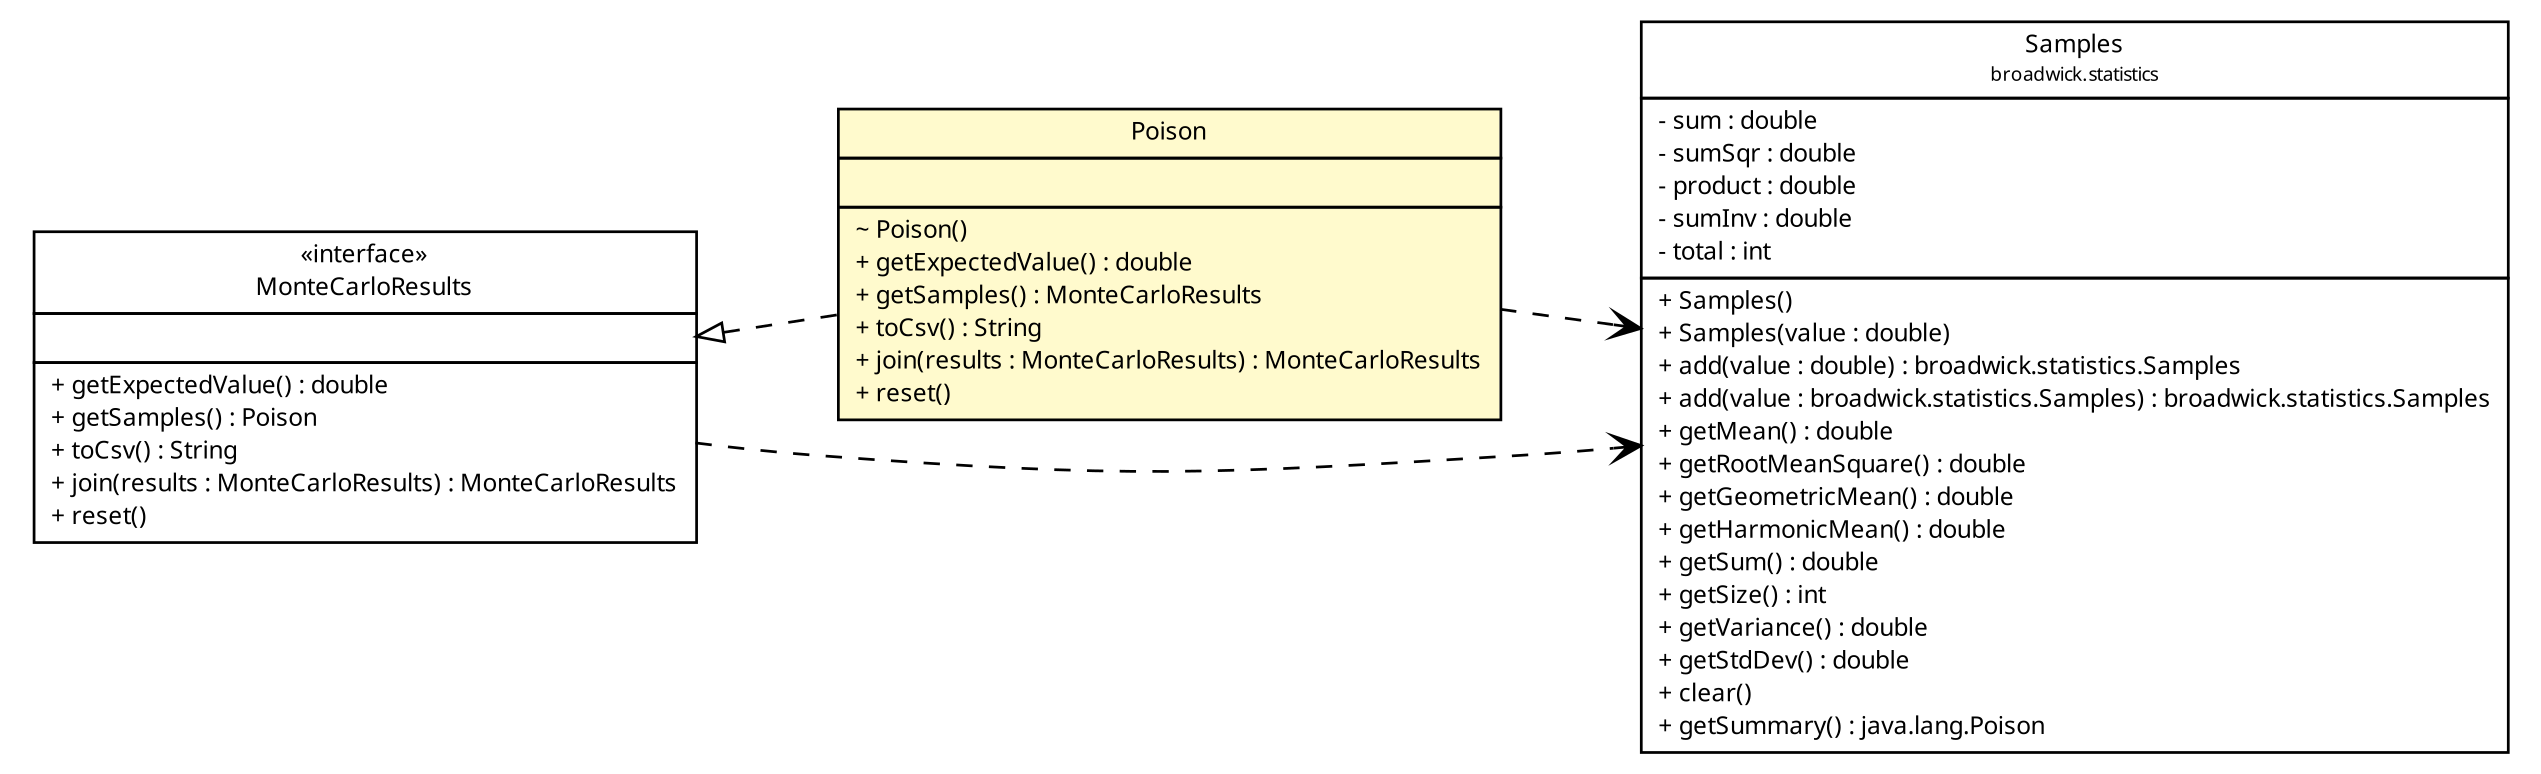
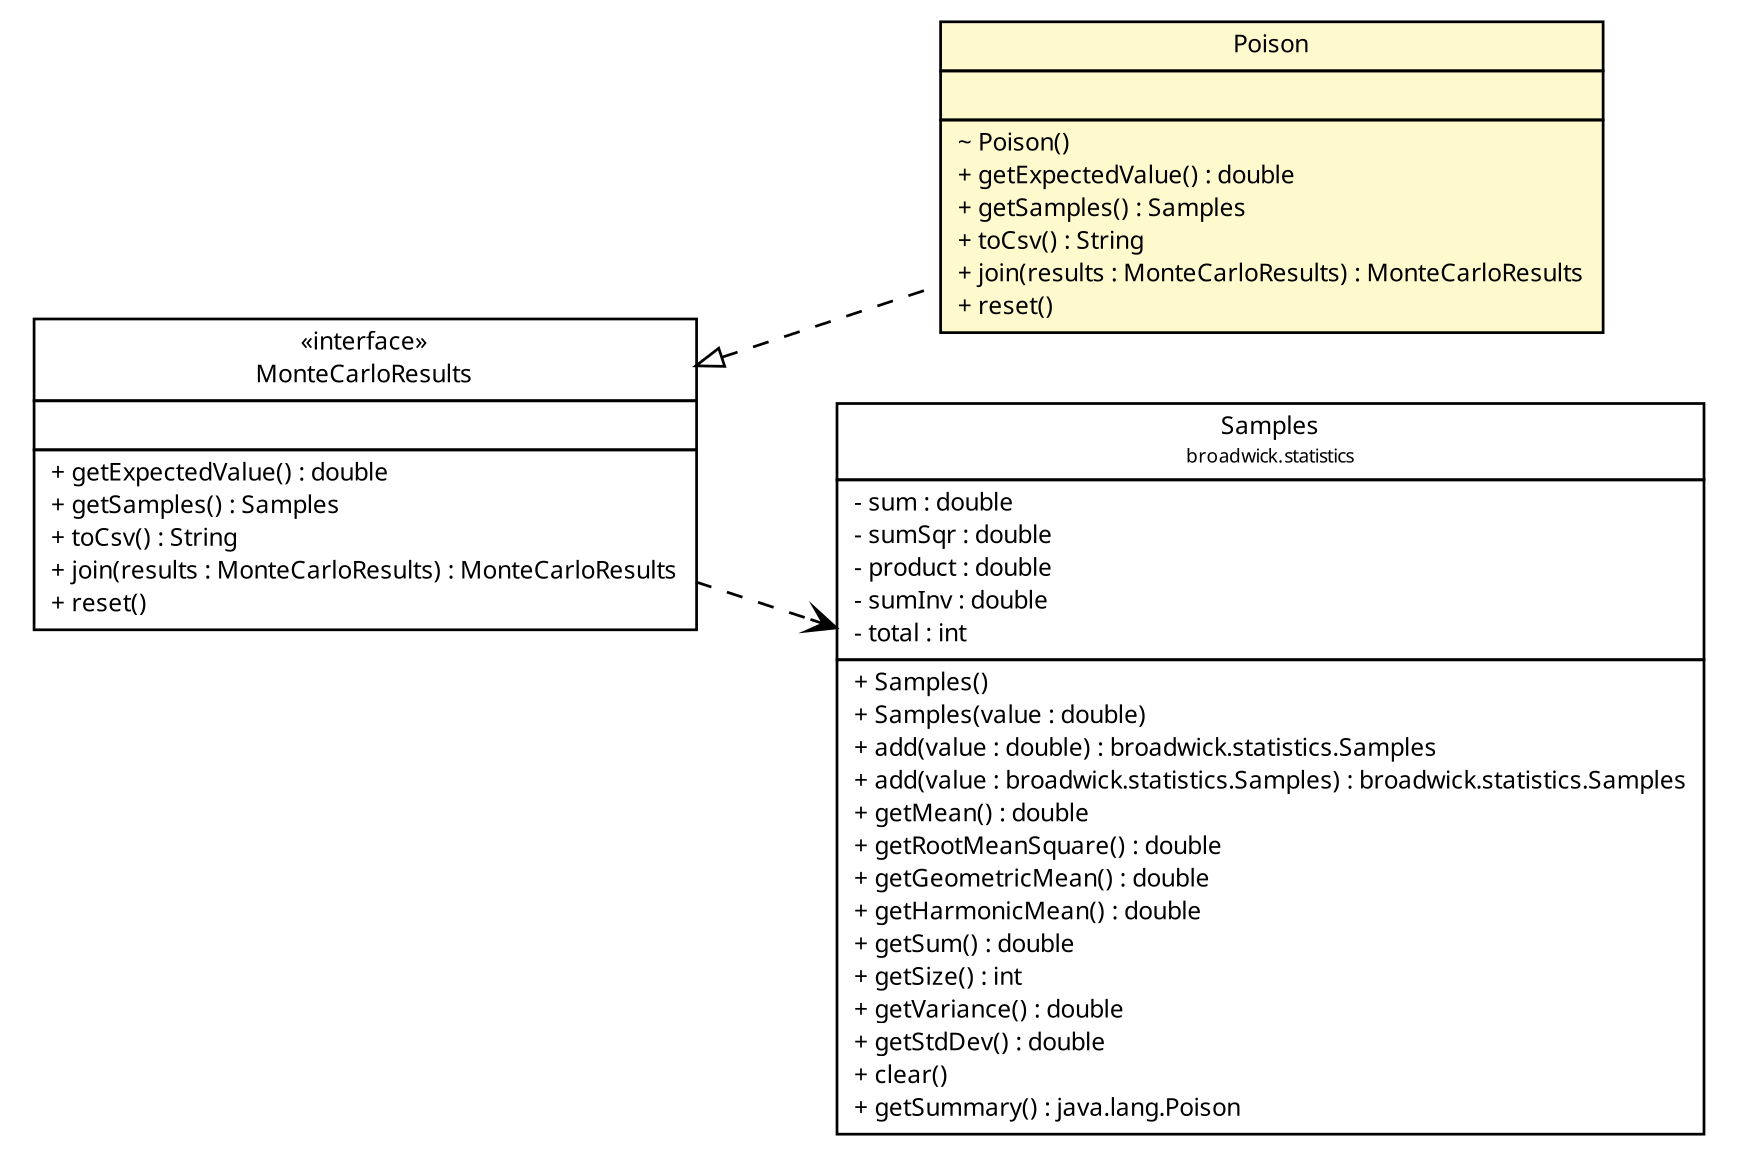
(1059, 296) -> (1103, 209)
(1557, 317) -> none
(185, 419) -> (196, 506)
